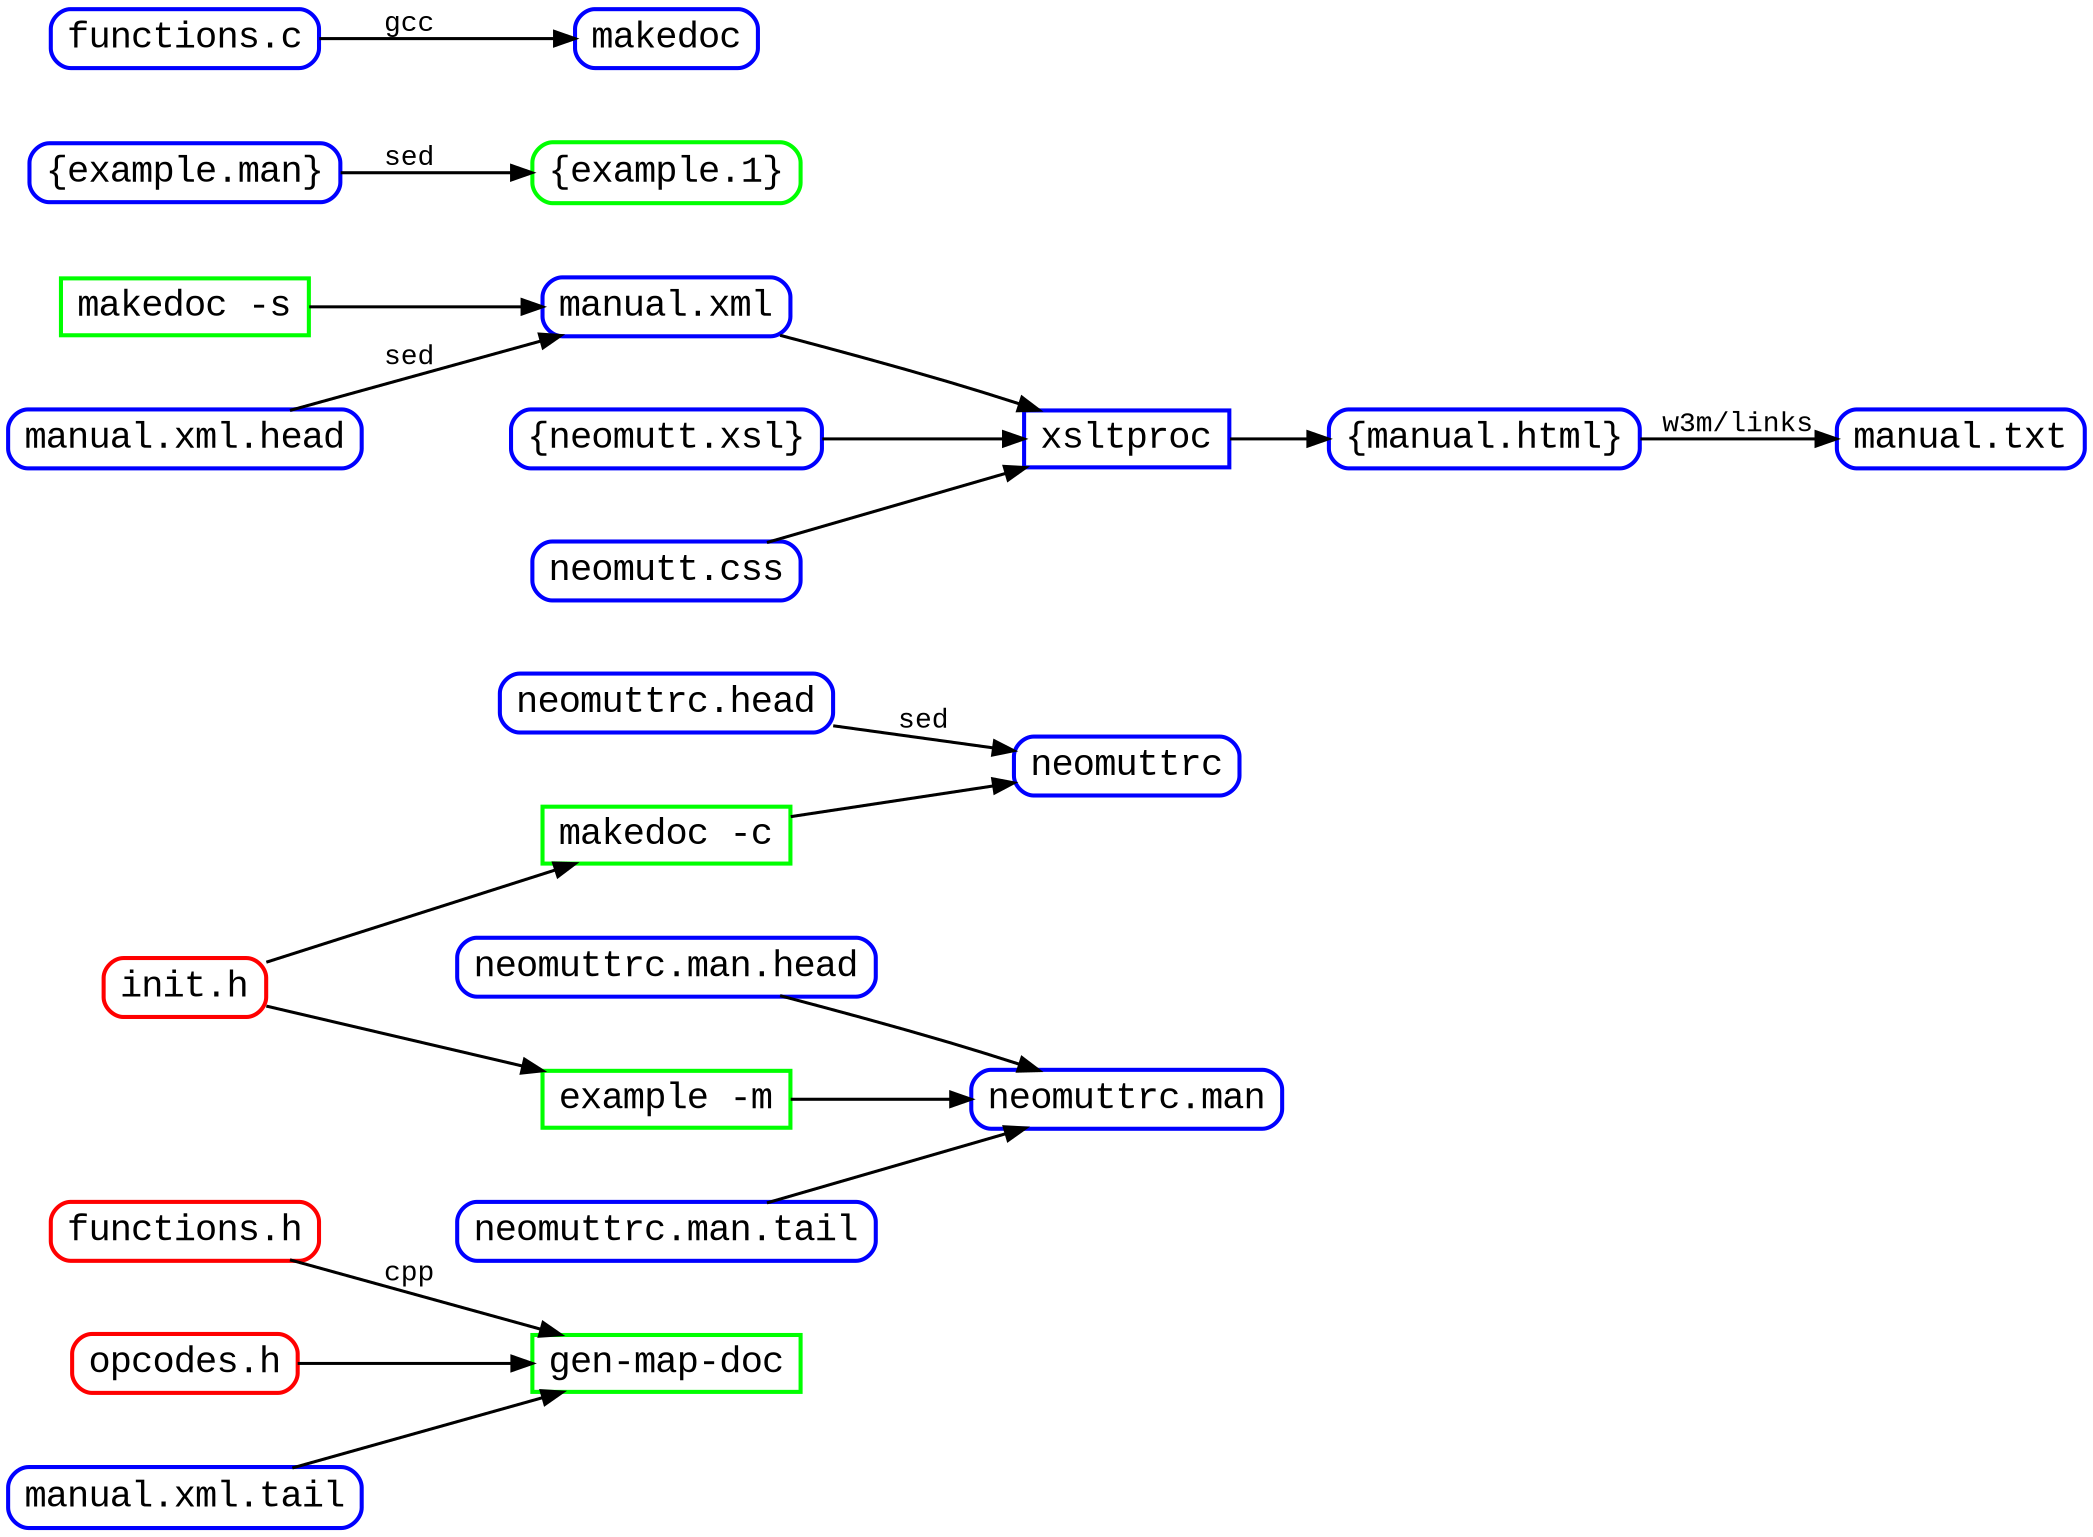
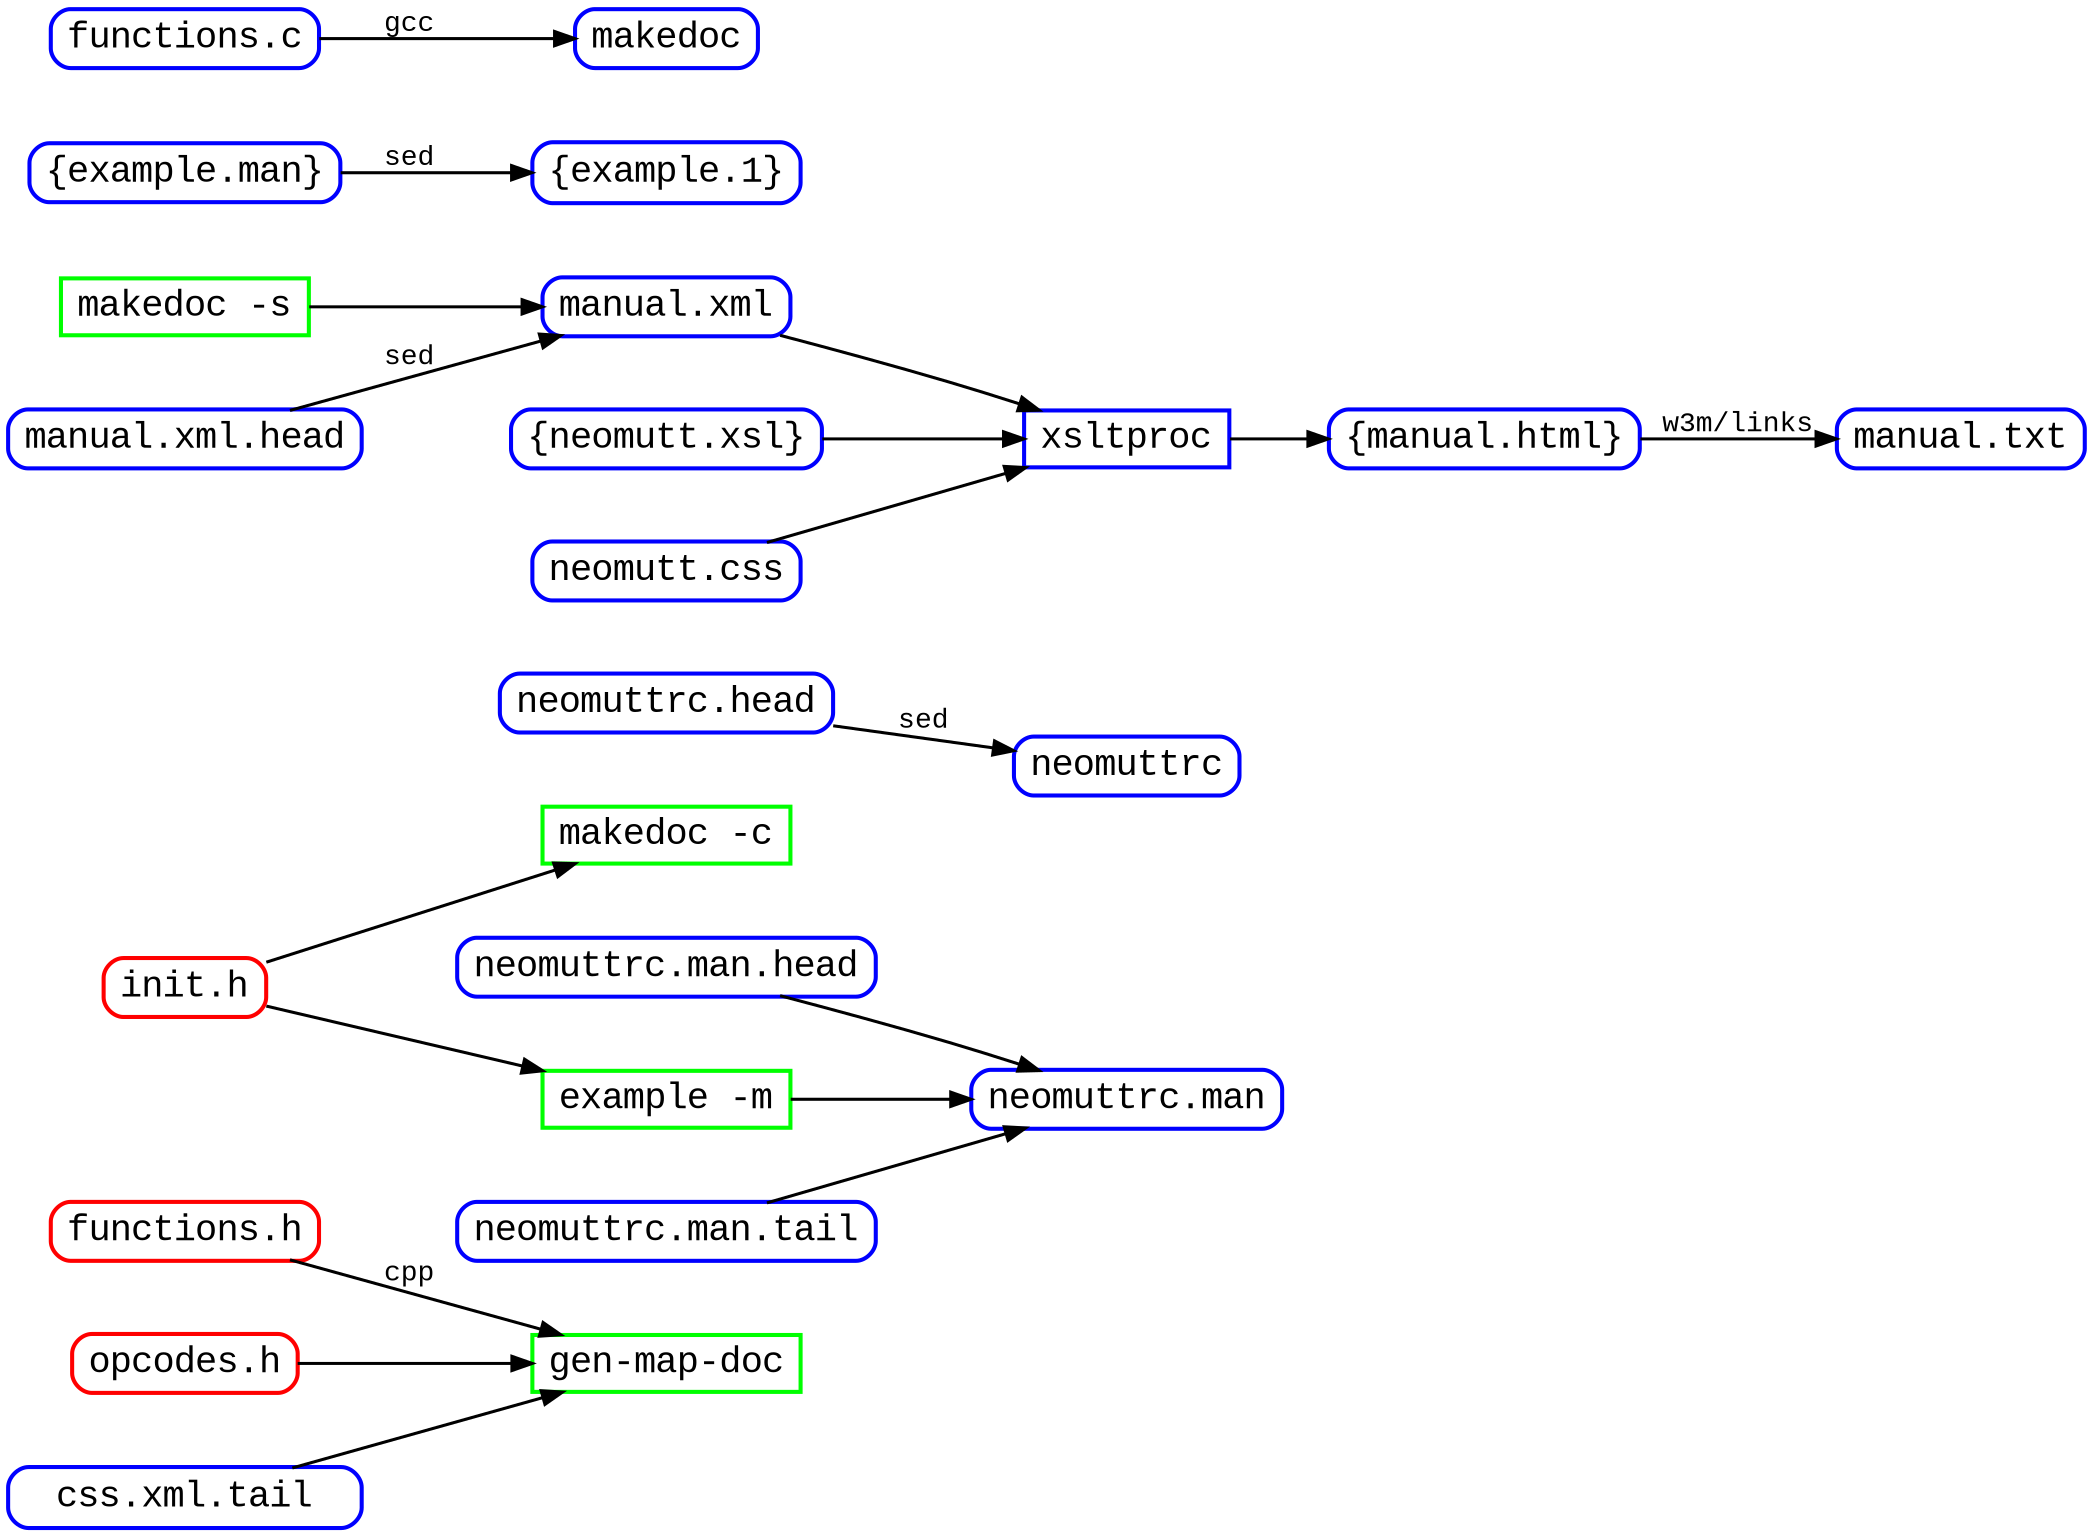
(666, 173) -> (666, 173)
(892, 801) -> none
(185, 1498) -> (185, 1498)
